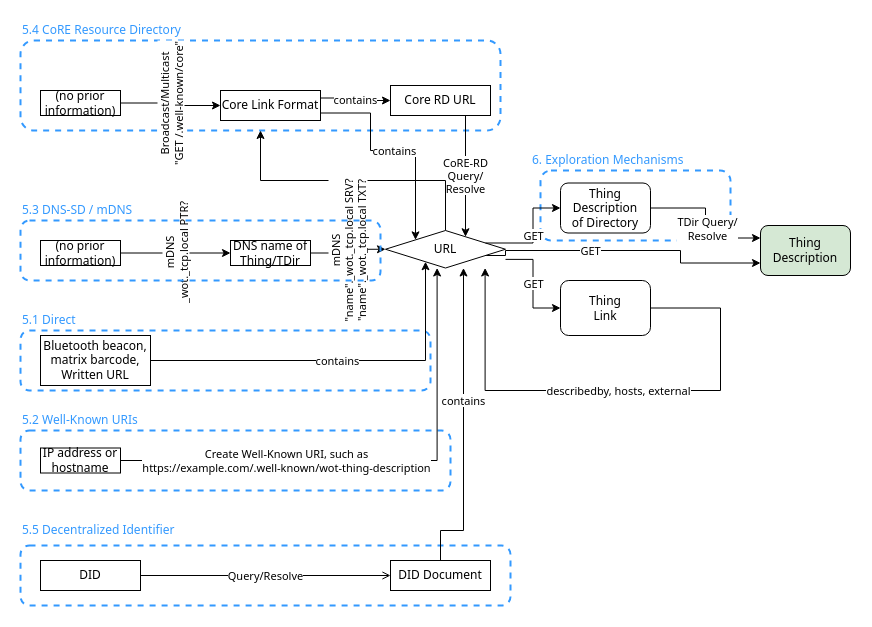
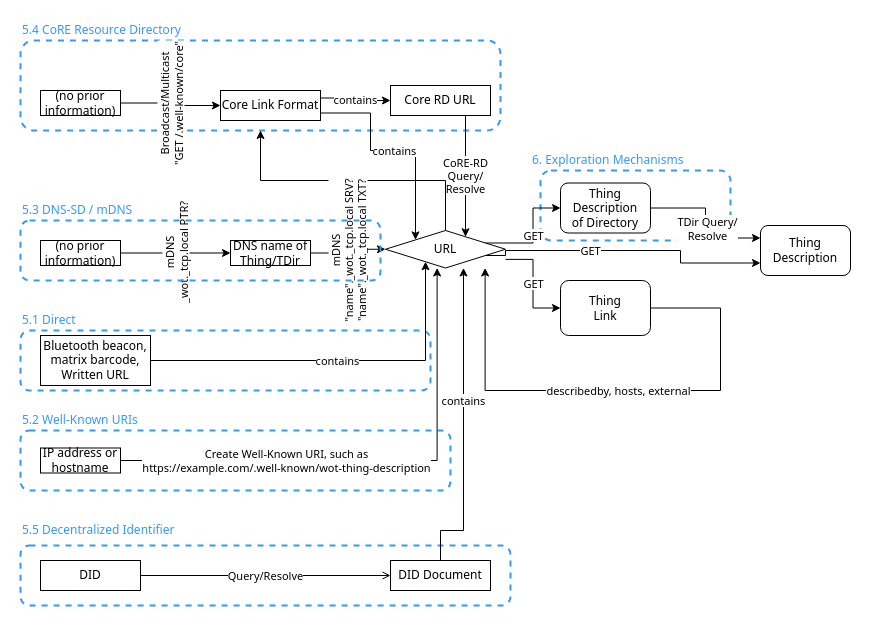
(806, 251) -> (806, 251)
